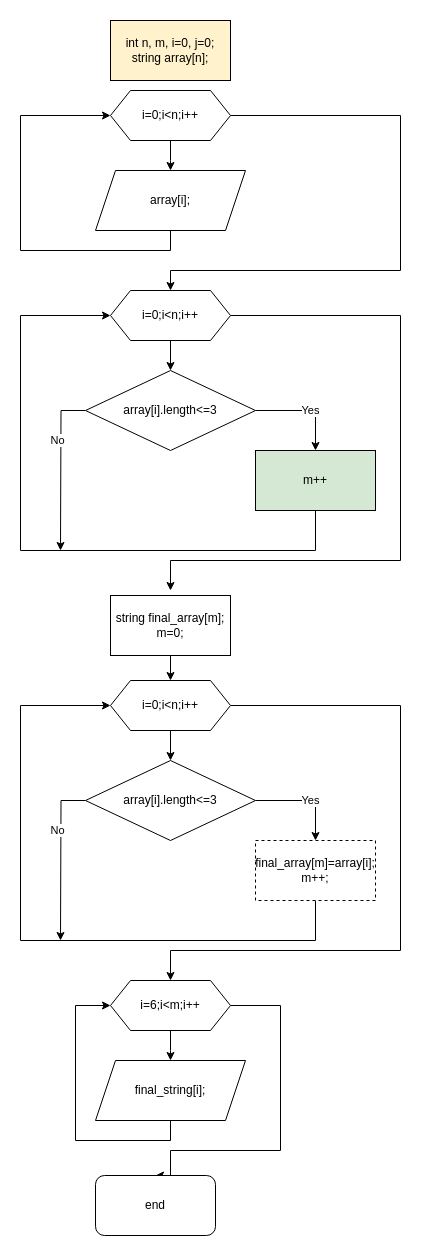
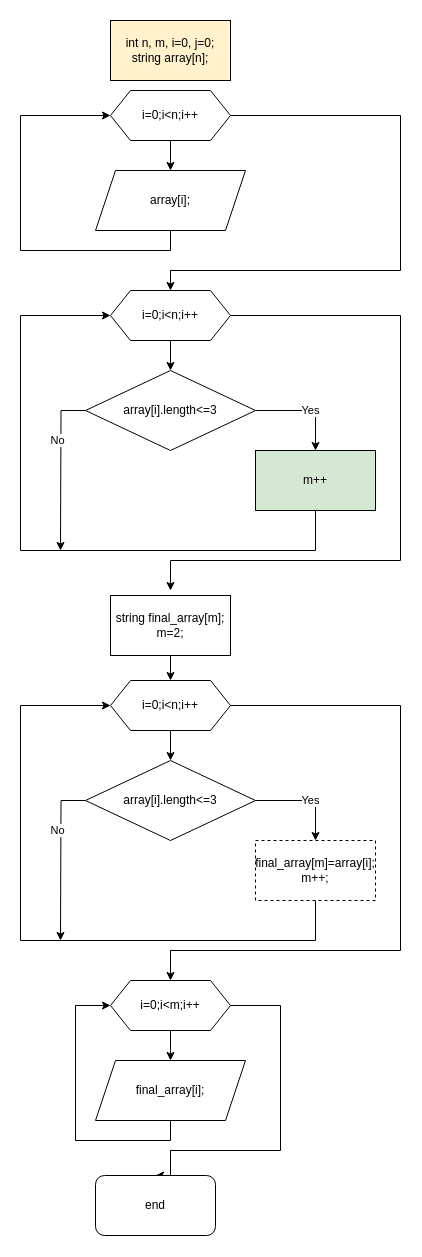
(171, 626) -> (171, 626)
(171, 1006) -> (171, 1006)
(171, 1091) -> (171, 1091)
